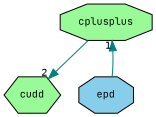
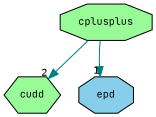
(113, 64) -> (99, 54)
